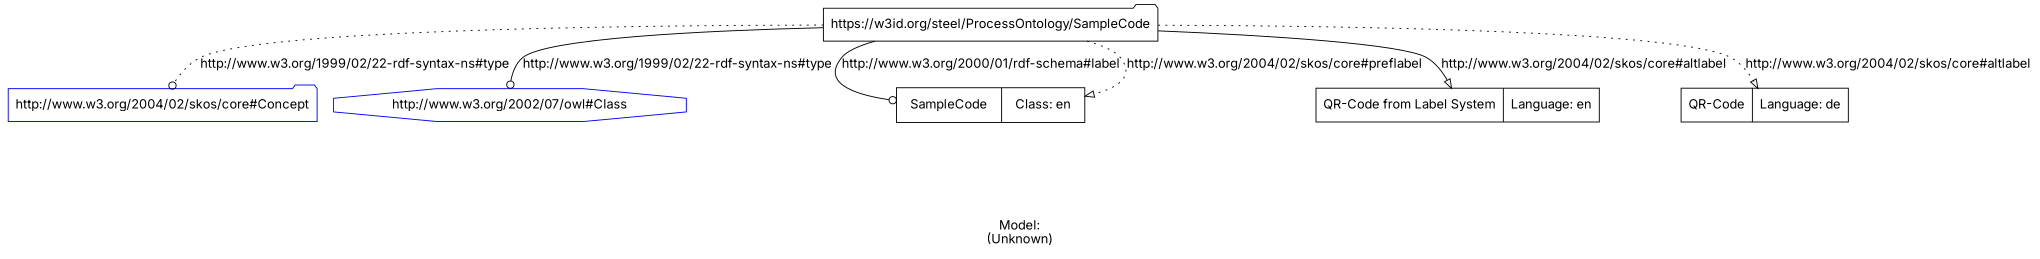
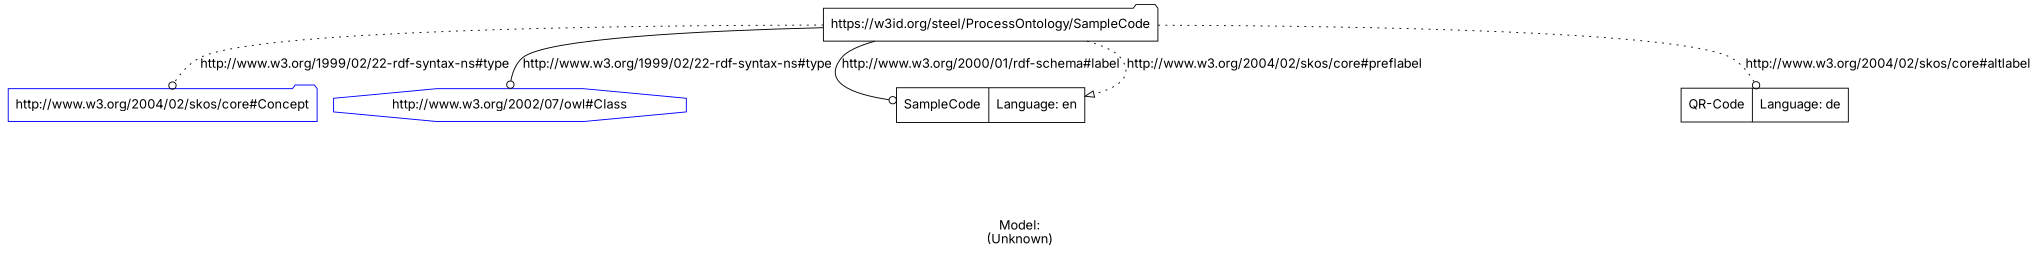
(1463, 30) -> (1463, 30)
(1043, 105) -> (1037, 105)
(1458, 105) -> none
